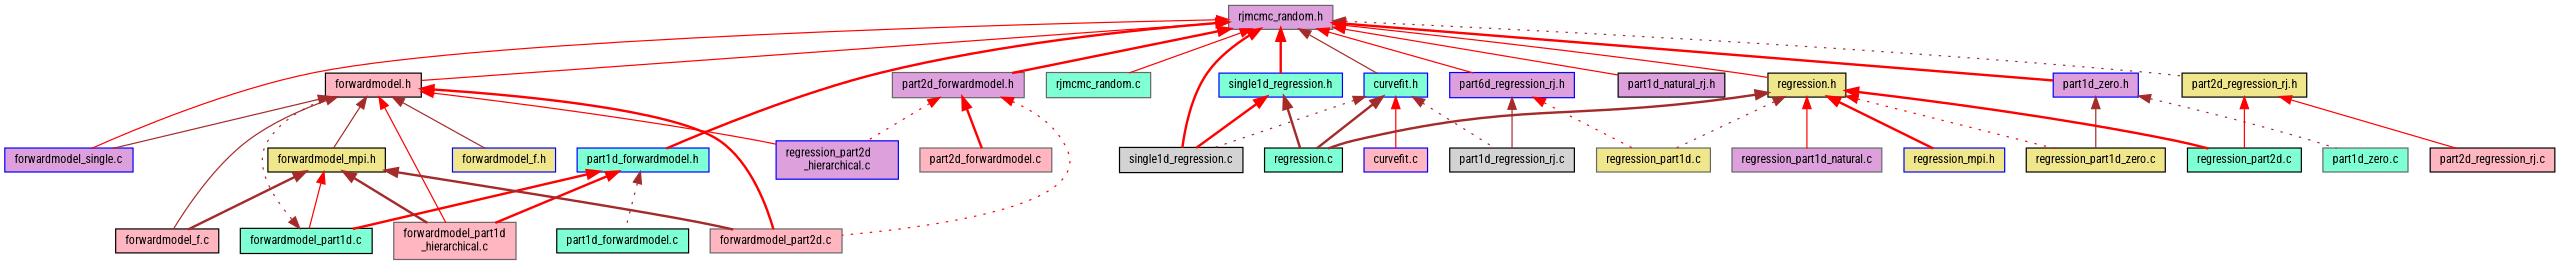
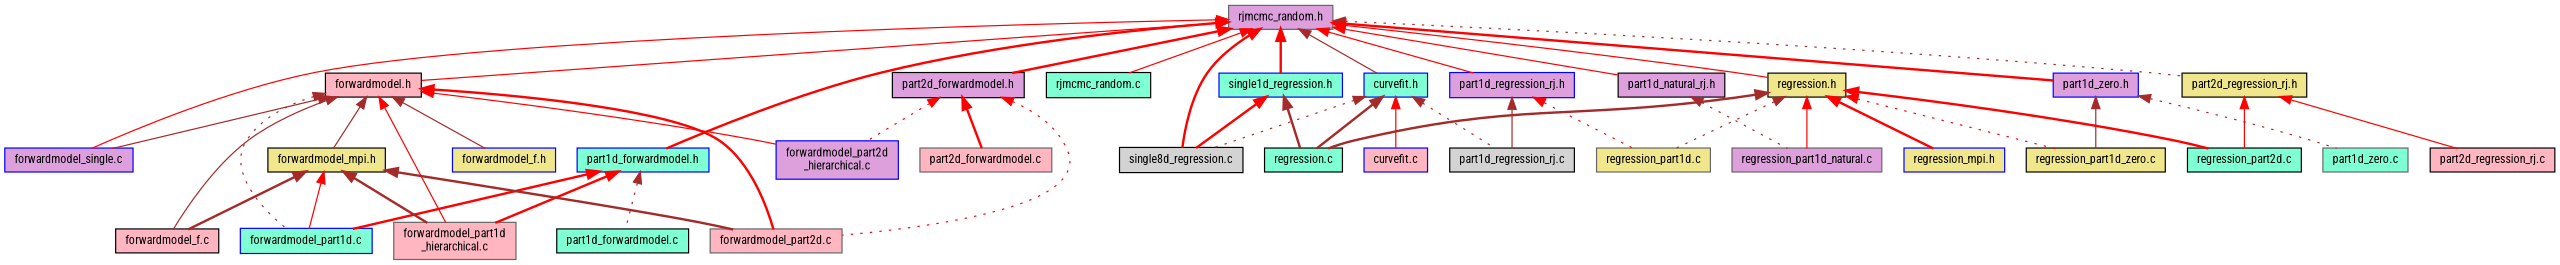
(958, 85) -> (958, 85)
(1099, 85) -> (1099, 85)
(1512, 85) -> (1512, 85)
none -> (1745, 125)
(266, 144) -> (241, 156)
(837, 160) -> (837, 160)
(1181, 160) -> (1181, 160)
(306, 241) -> (306, 241)
